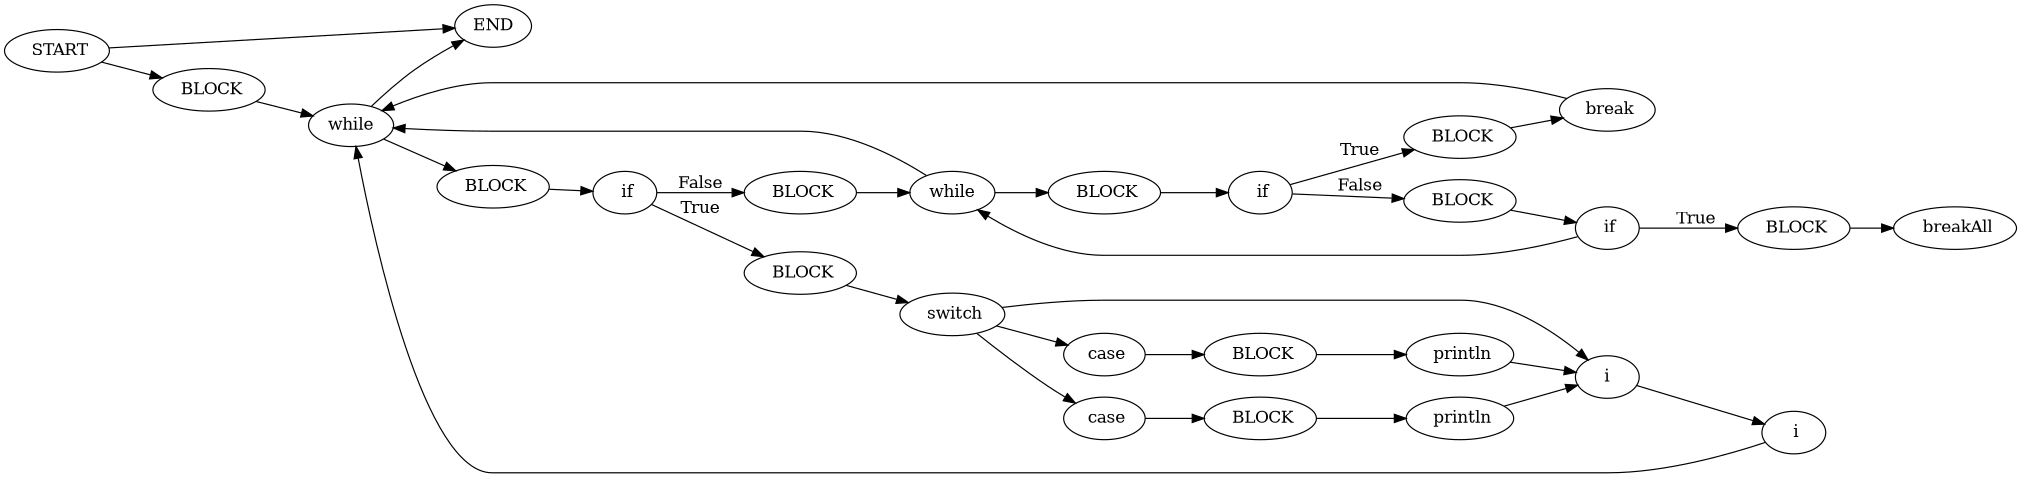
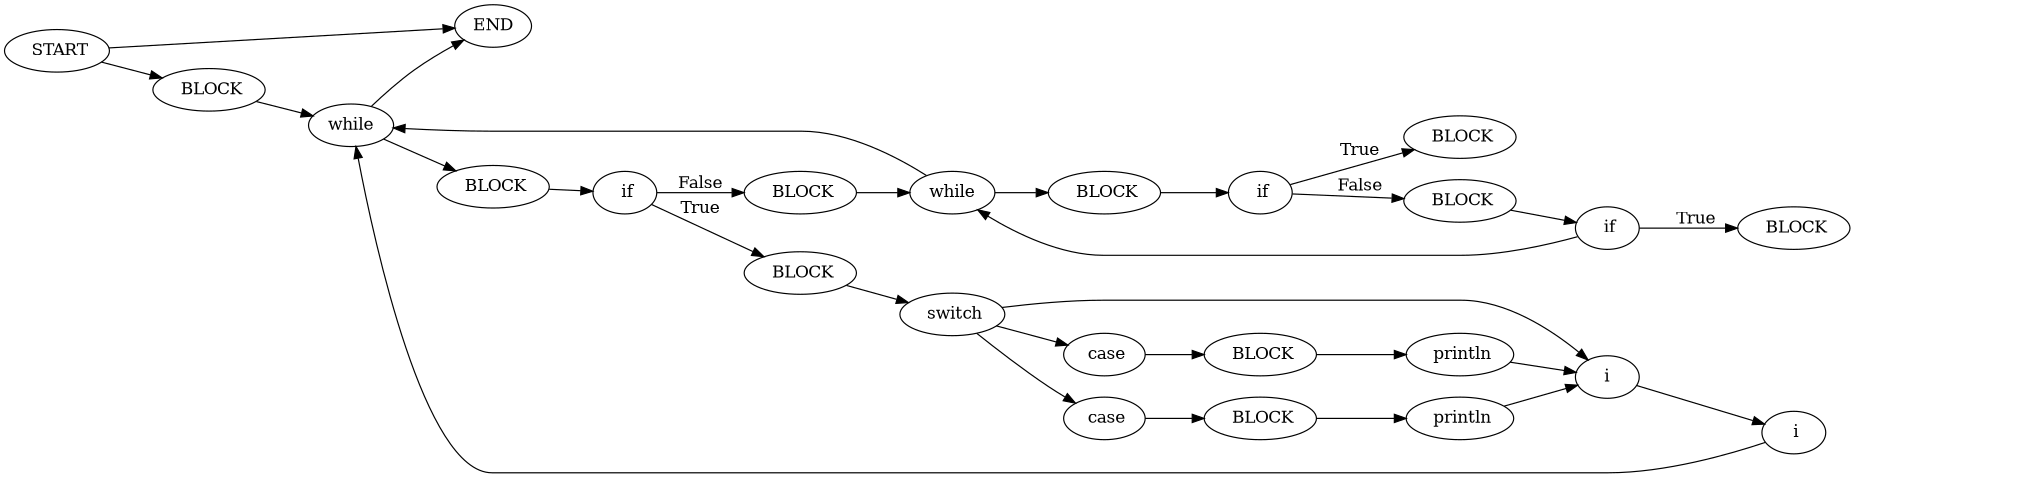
(1607, 110) -> none
(1955, 228) -> none
